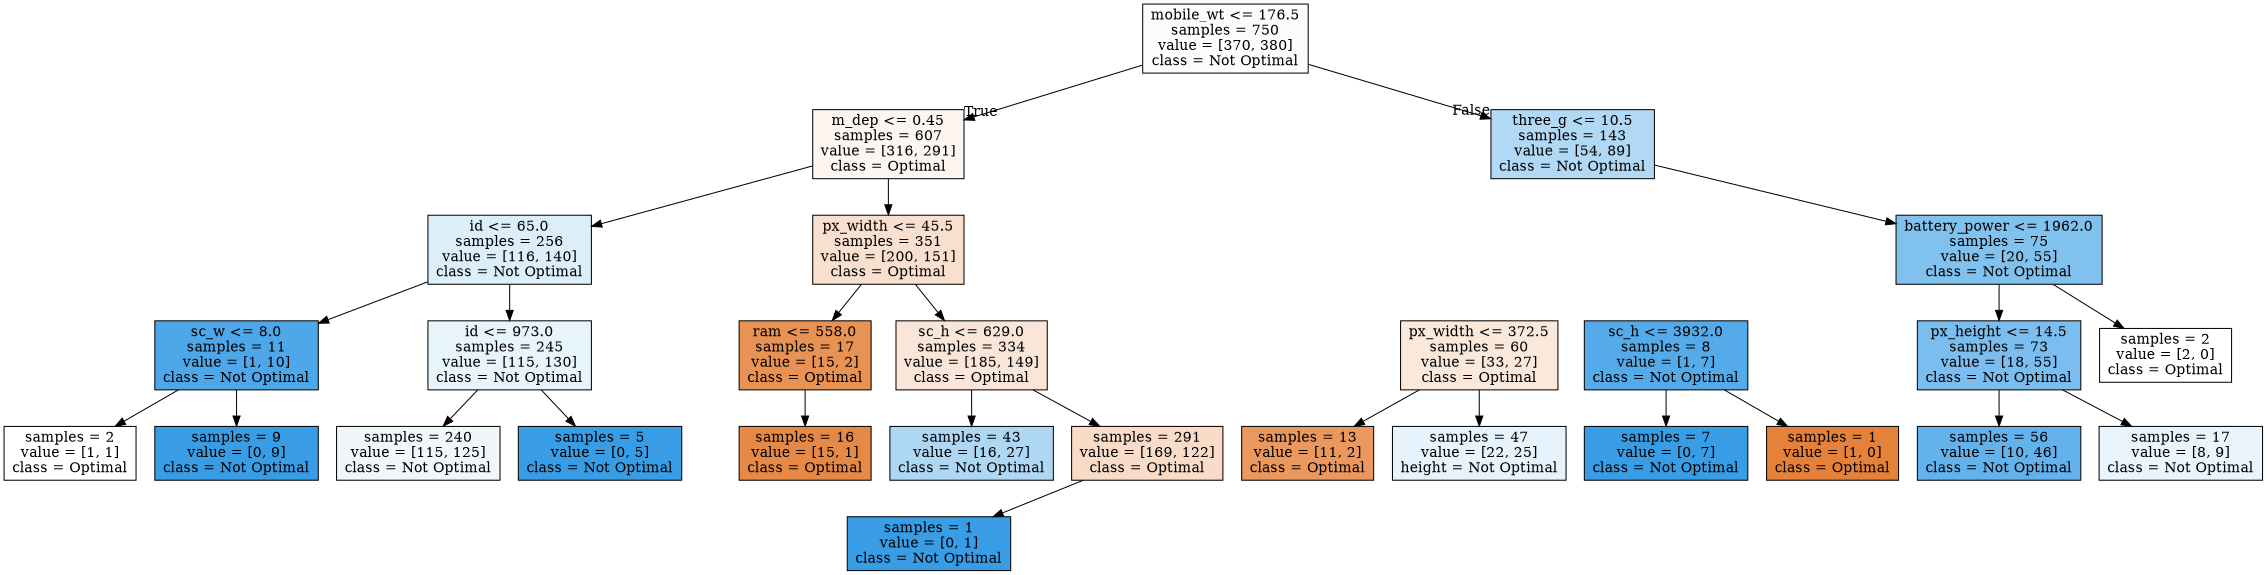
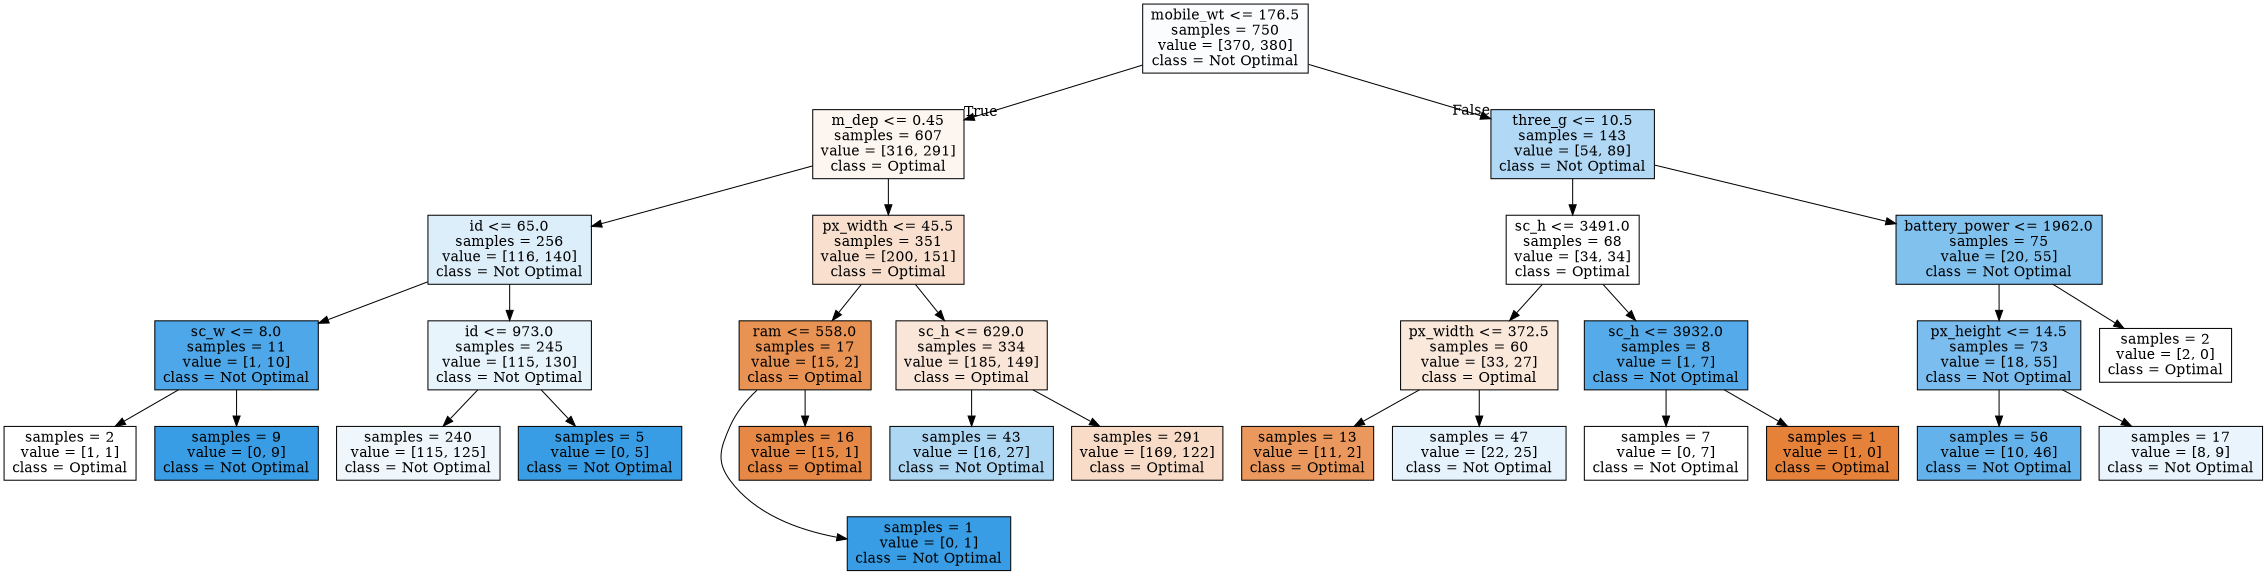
none -> (1573, 250)
(1479, 453) -> (1479, 453)
(1666, 453) -> (1666, 453)
(1043, 497) -> (737, 488)
